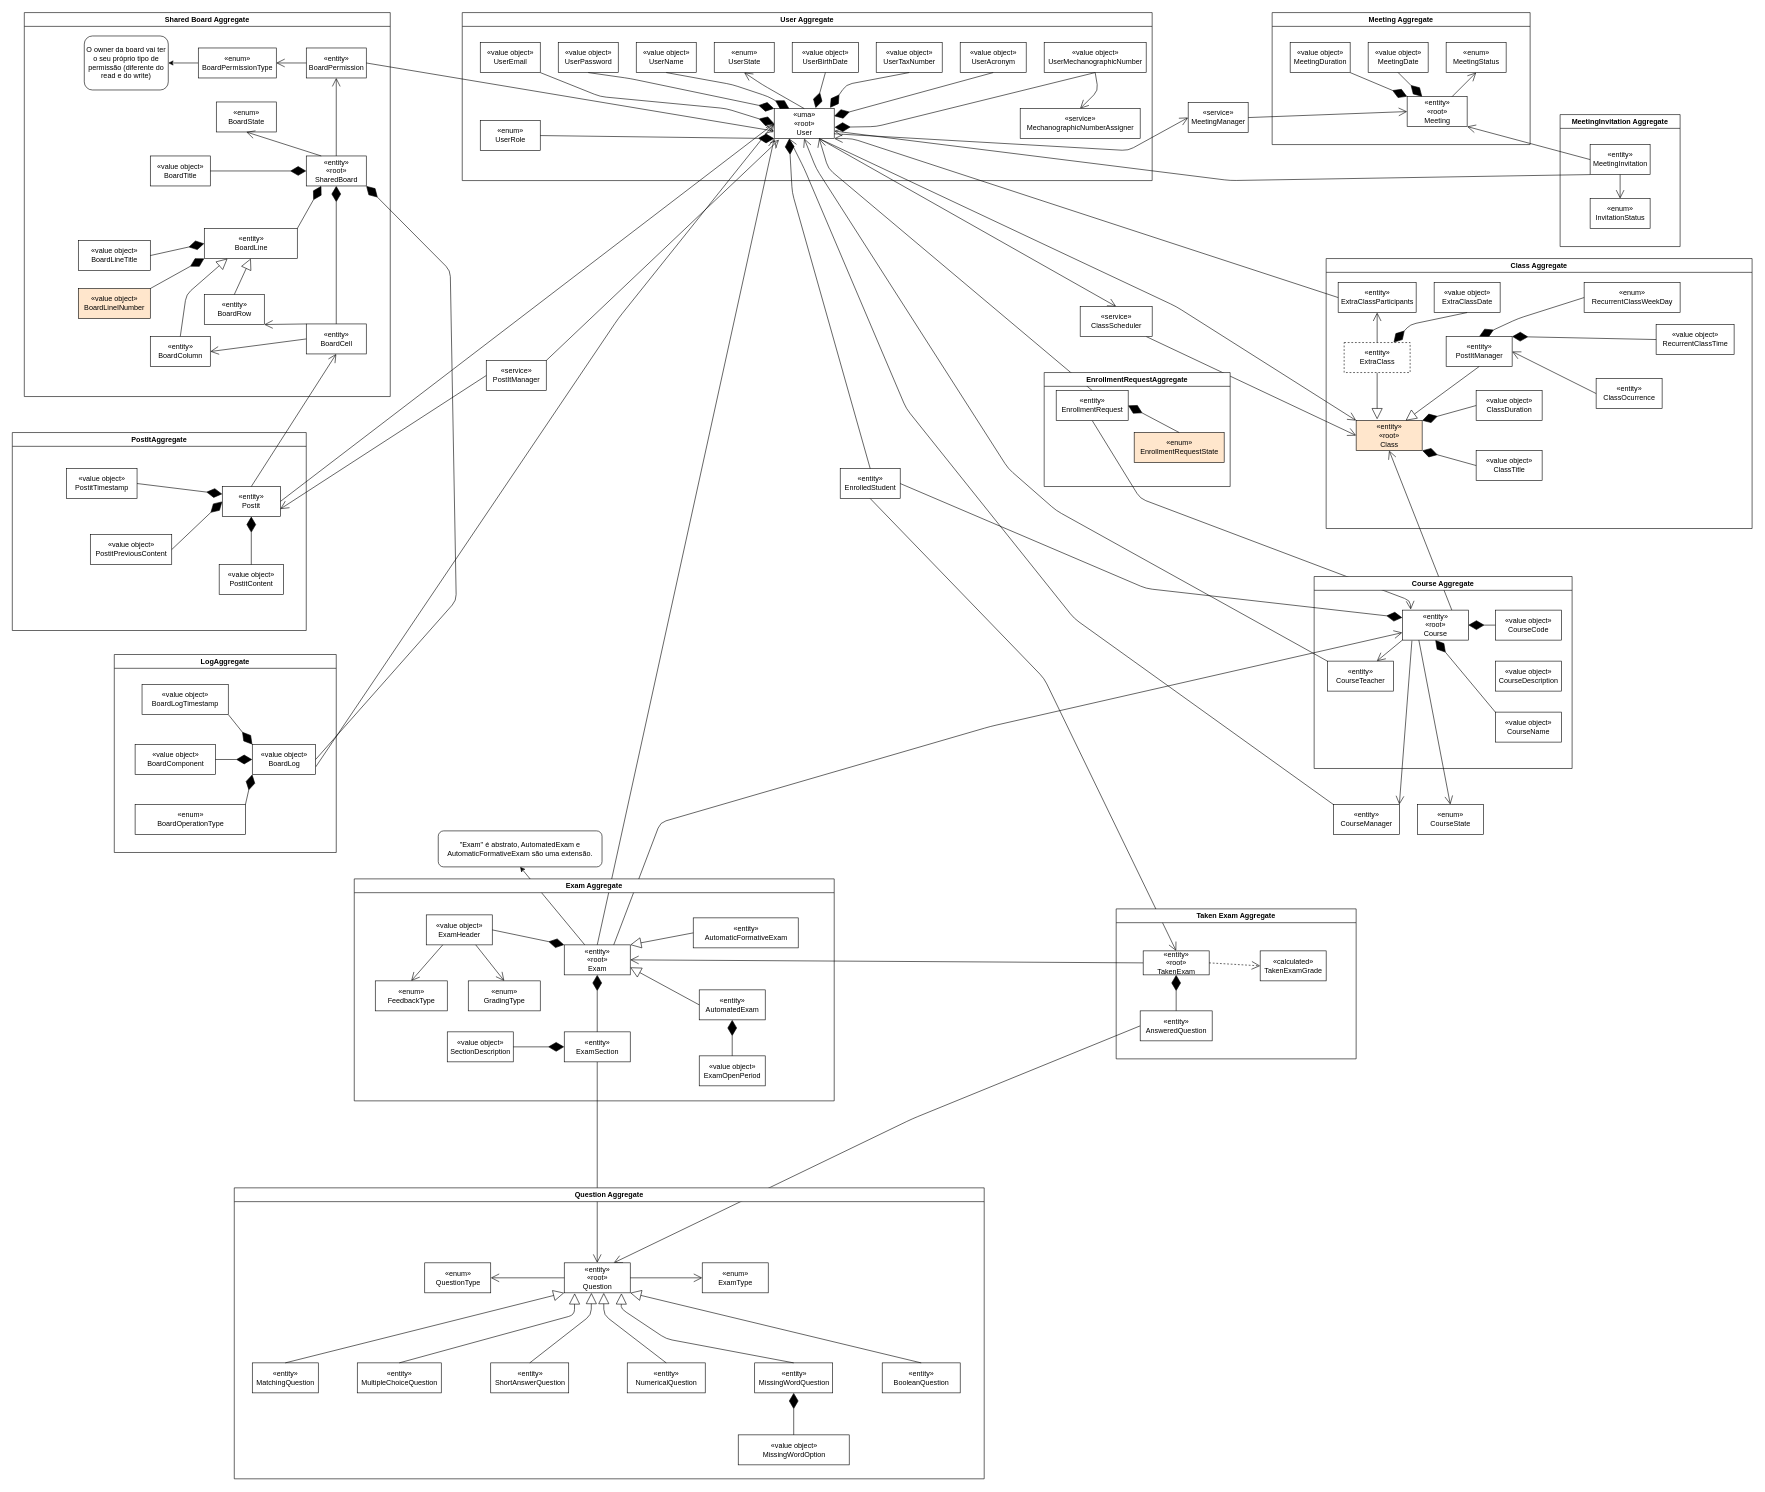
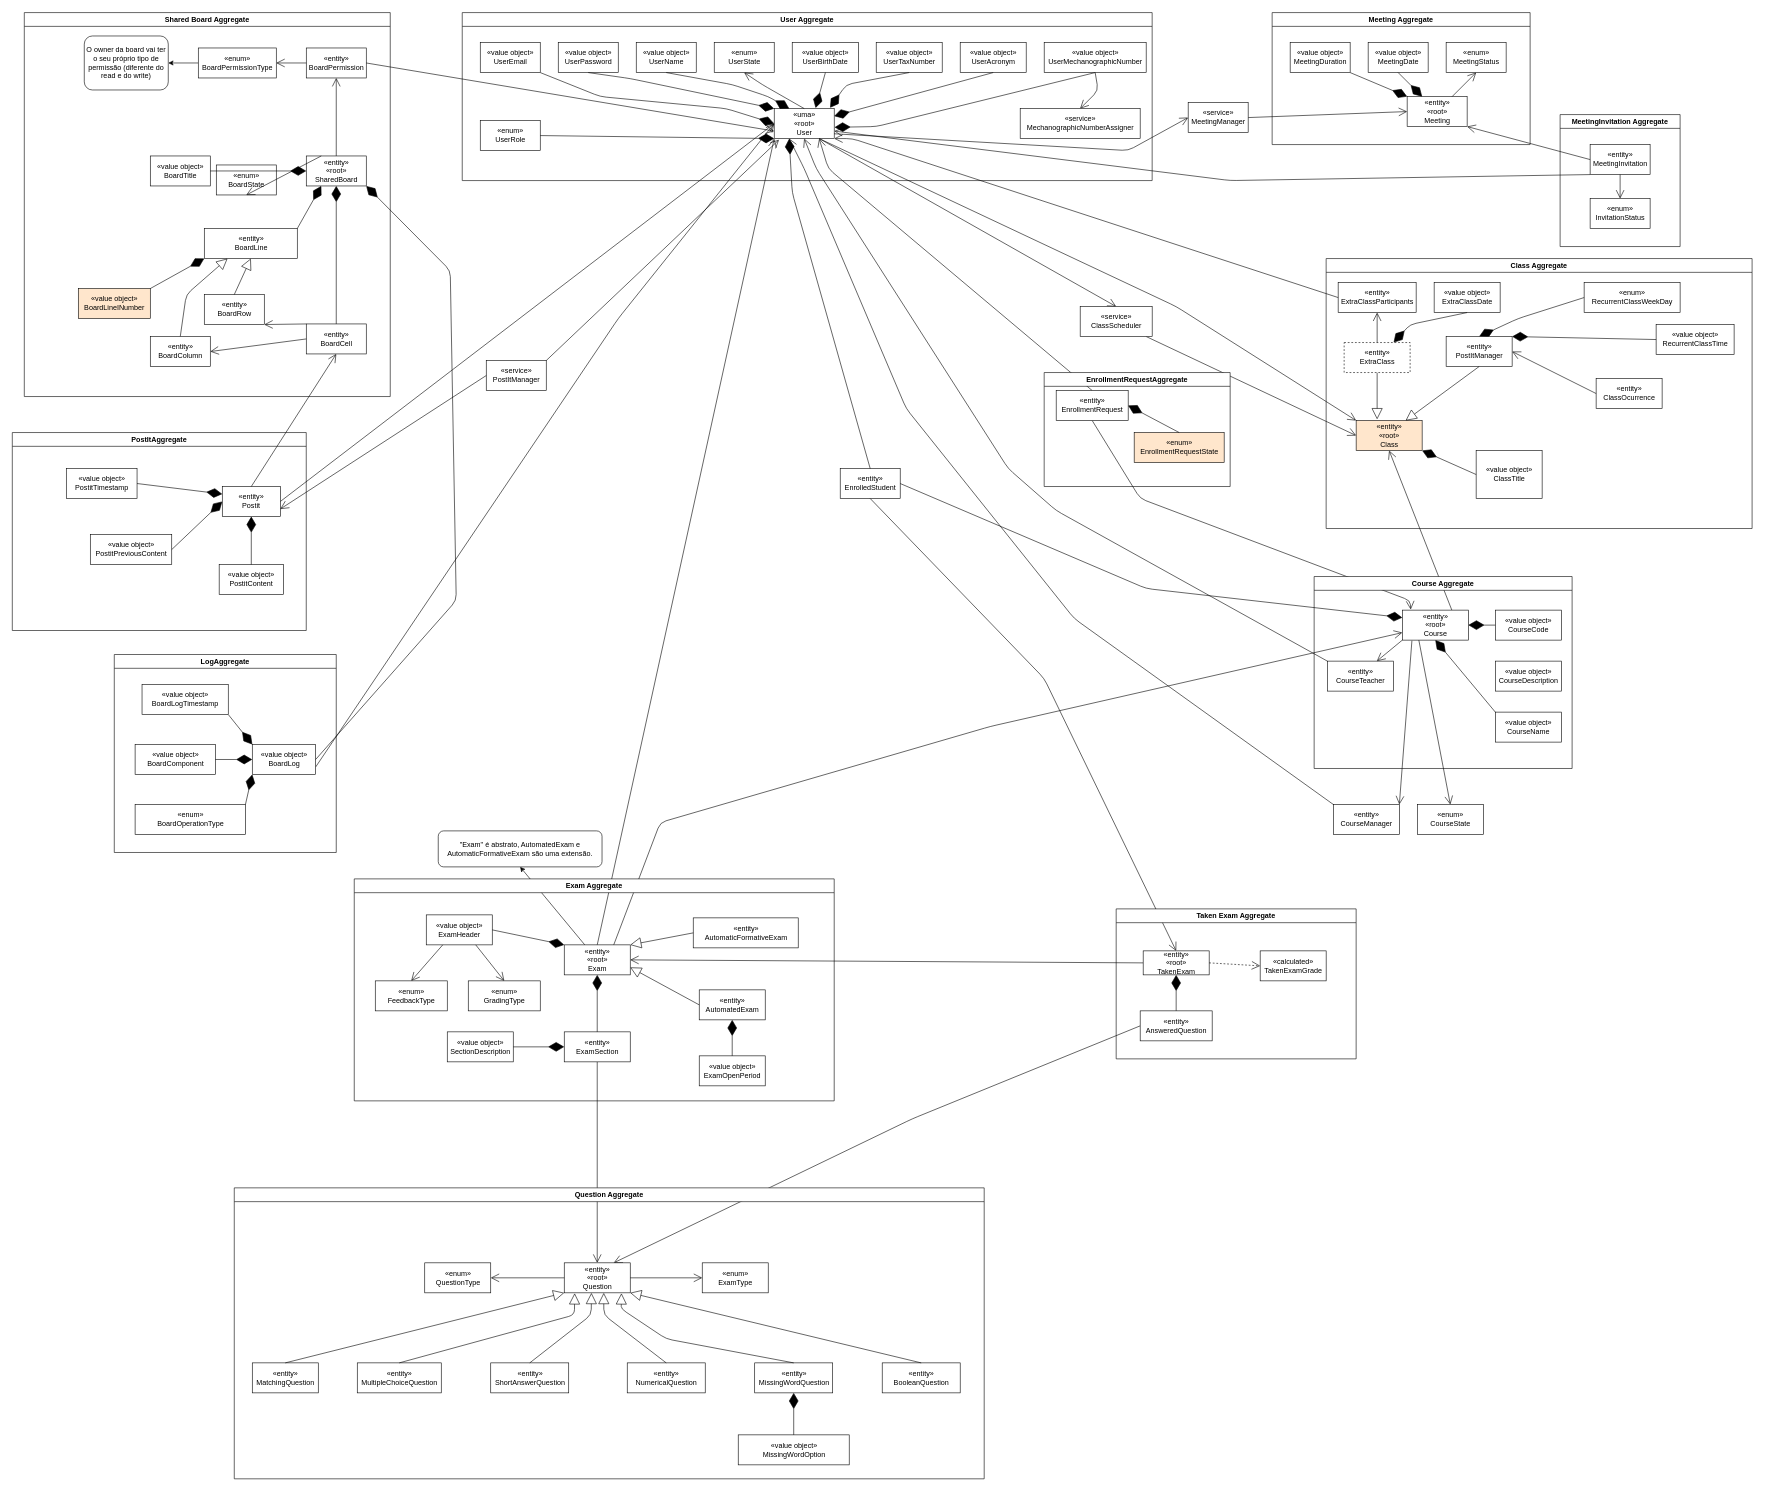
(246, 117) -> (246, 180)
(169, 251) -> none
(114, 255) -> none
(1509, 405) -> none
(1457, 411) -> none
(1509, 465) -> (1509, 474)
